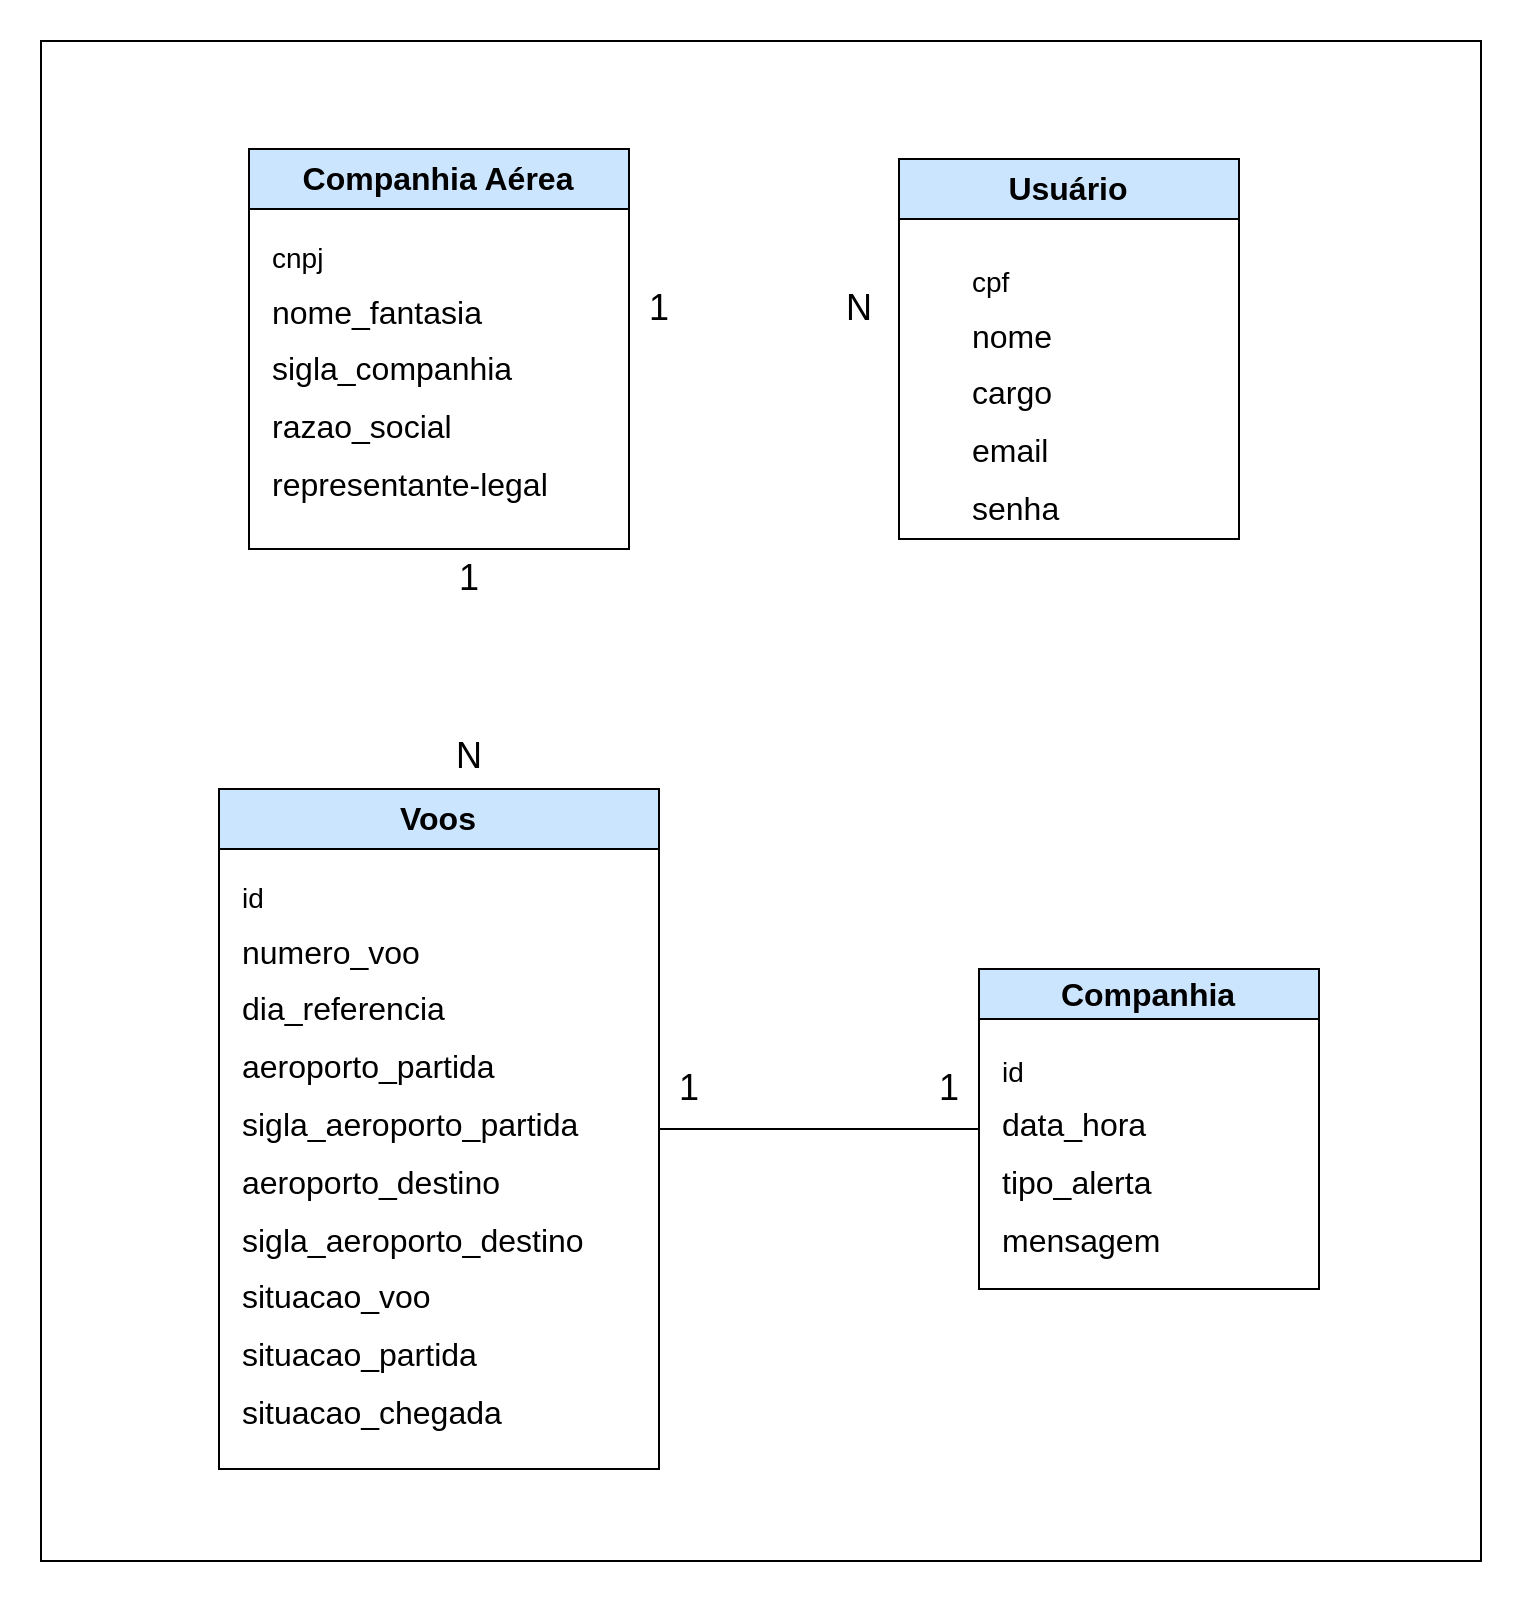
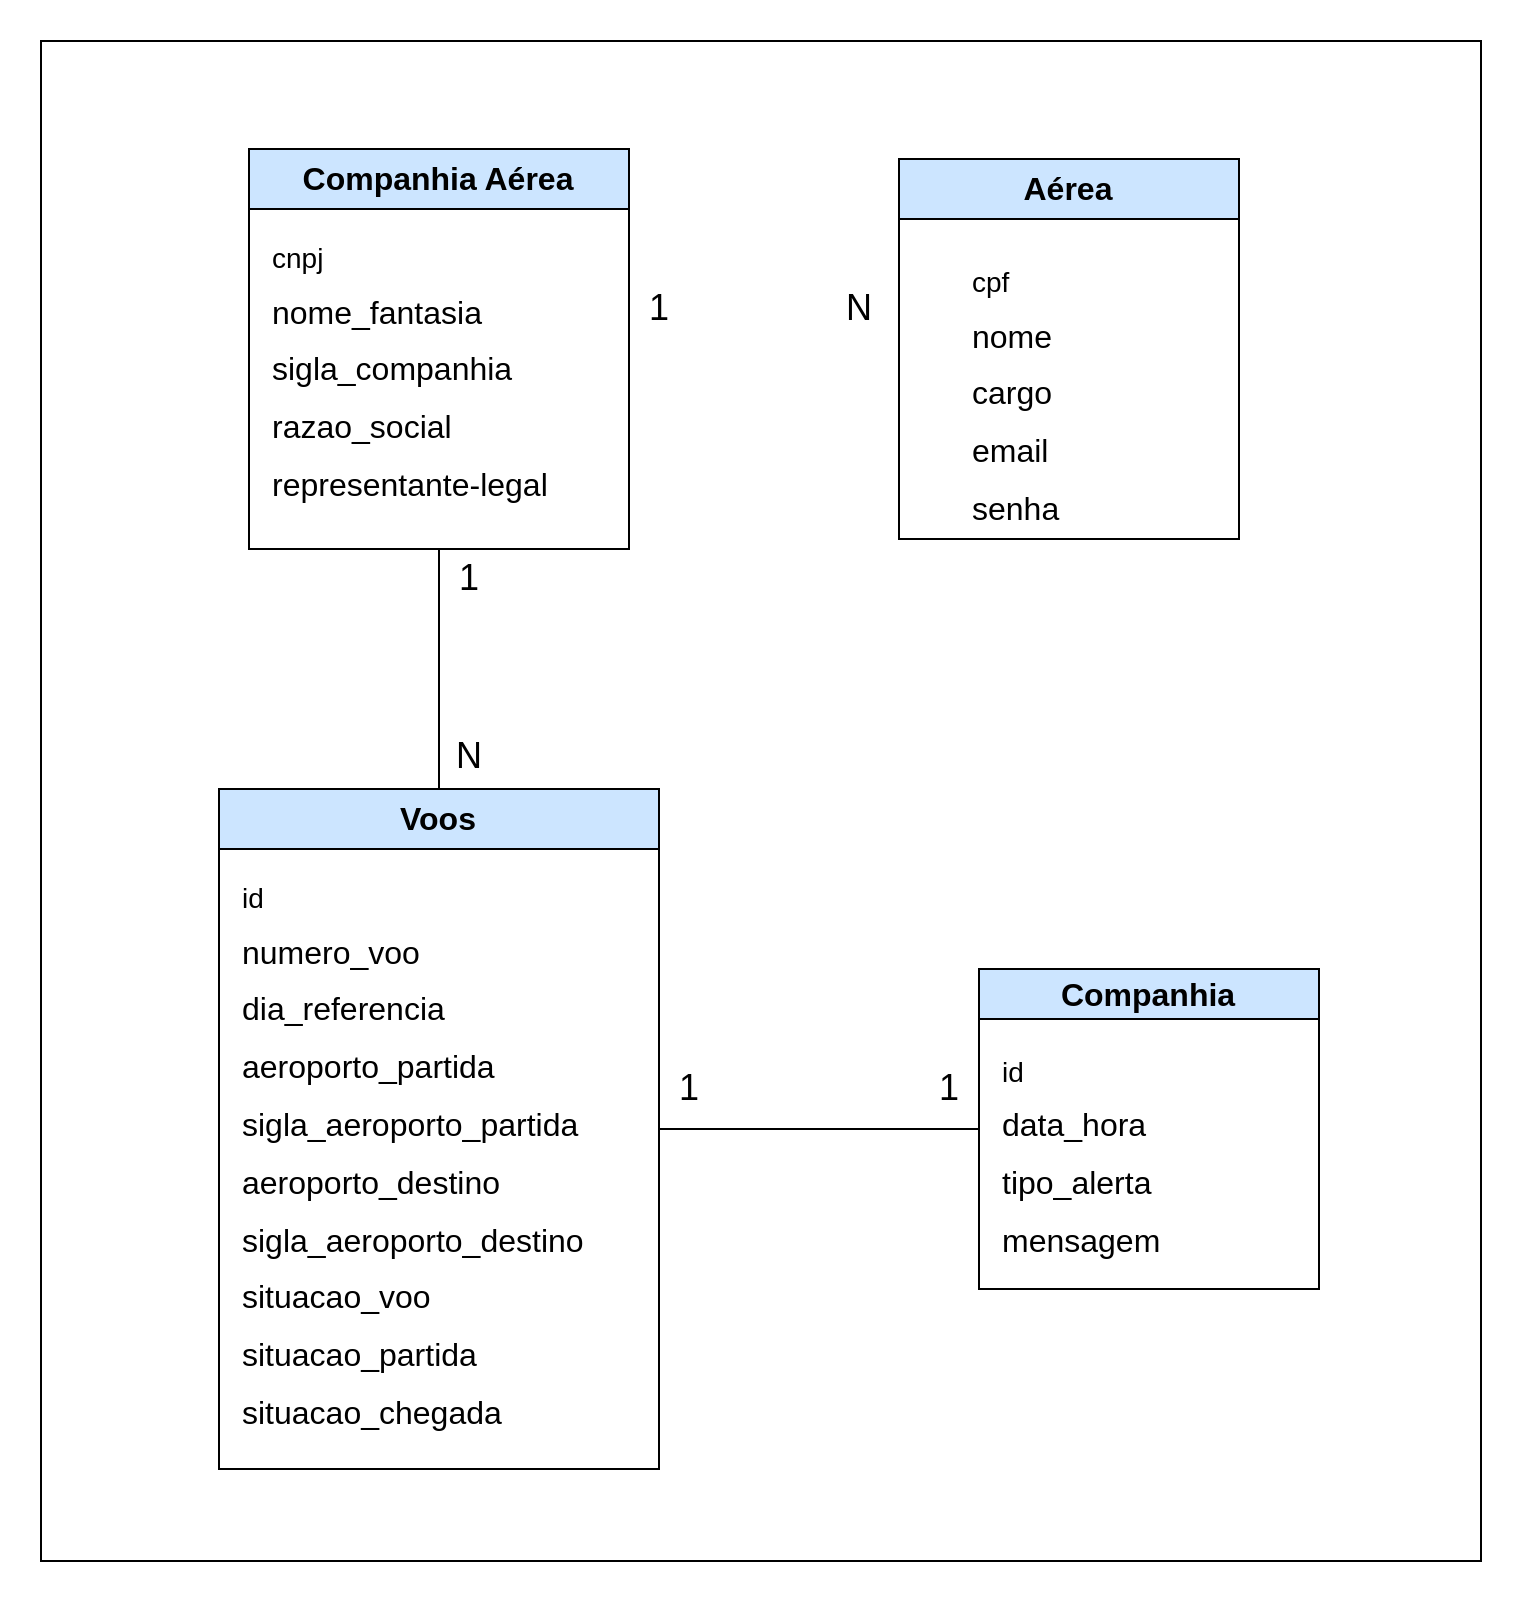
(1069, 189) -> (1069, 189)
none -> (439, 671)
